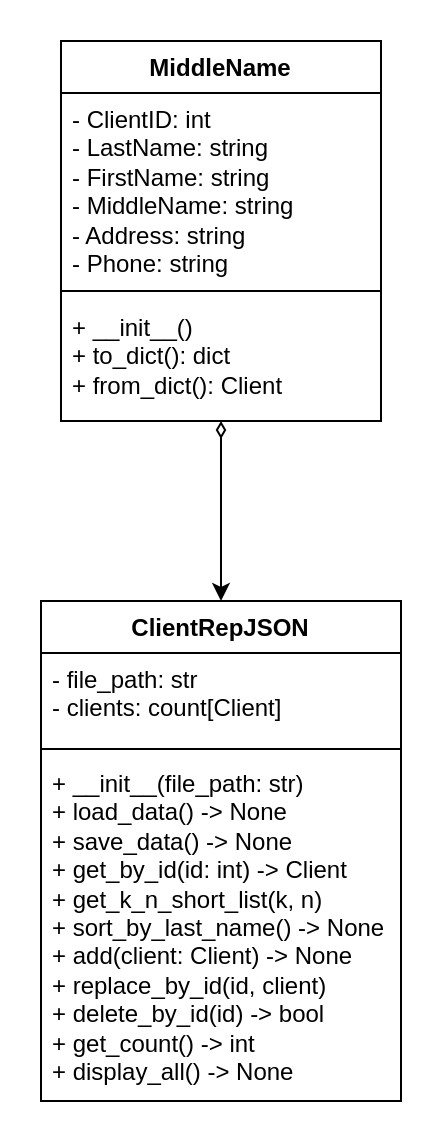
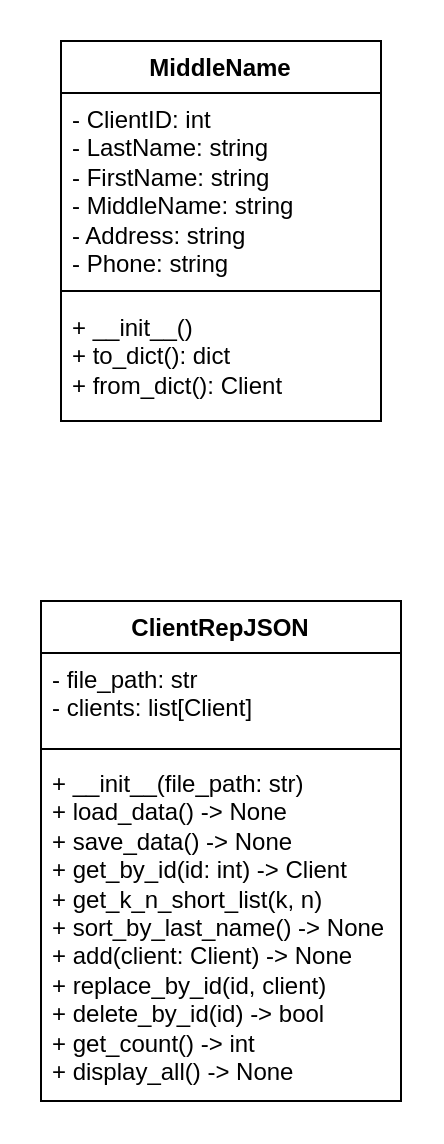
(221, 513) -> none
(192, 696) -> (179, 696)
